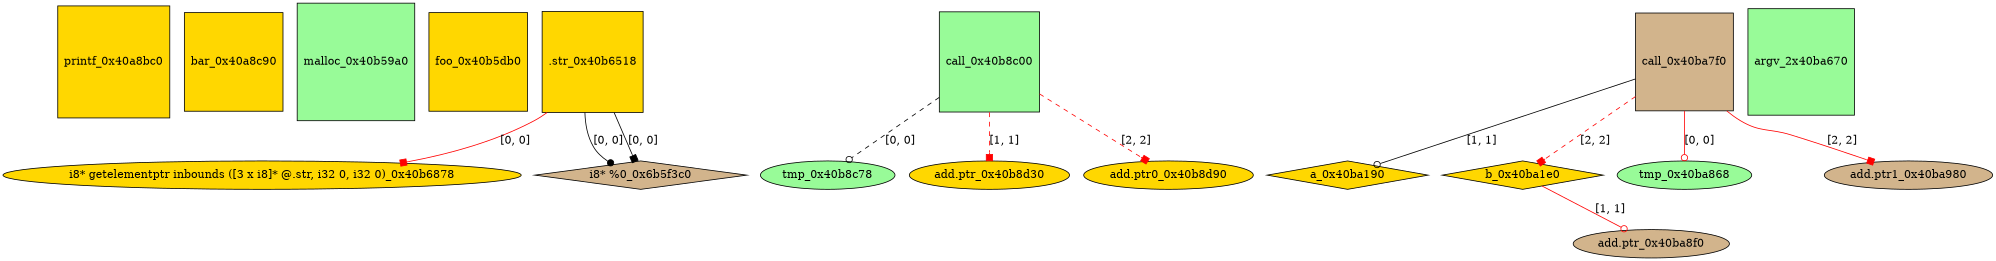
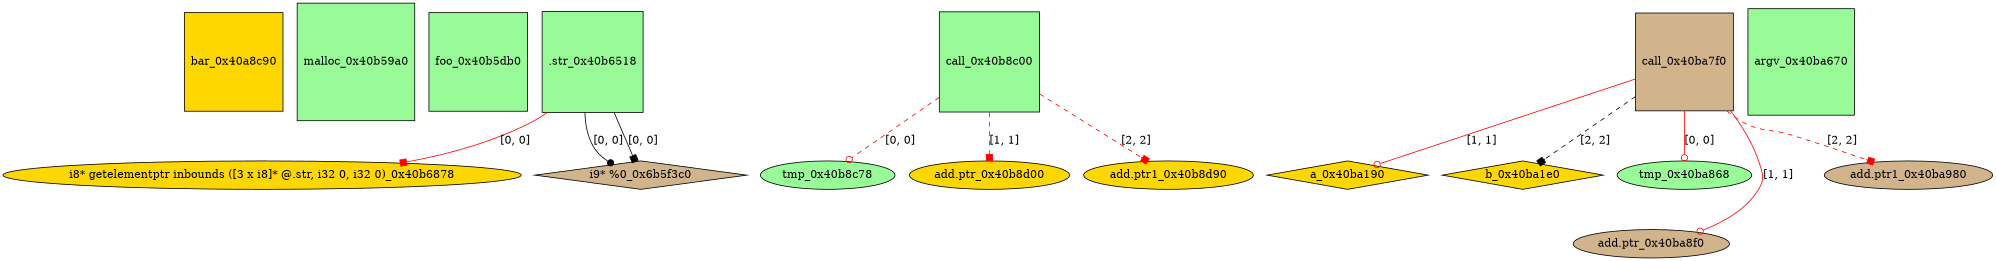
(114, 62) -> none
(478, 62) -> (478, 62)
(593, 62) -> (593, 62)
(1801, 62) -> (1801, 62)
(1508, 121) -> (1508, 121)
(895, 128) -> (895, 128)
(1590, 128) -> (1590, 128)
(1795, 136) -> (1795, 136)
(641, 175) -> (641, 175)
(989, 175) -> (989, 175)
(1169, 175) -> (1169, 175)
(1582, 207) -> (1762, 181)
